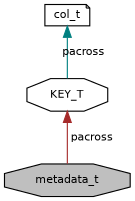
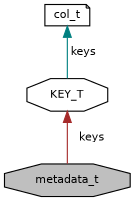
(82, 52) -> (82, 52)
(90, 138) -> (90, 138)
